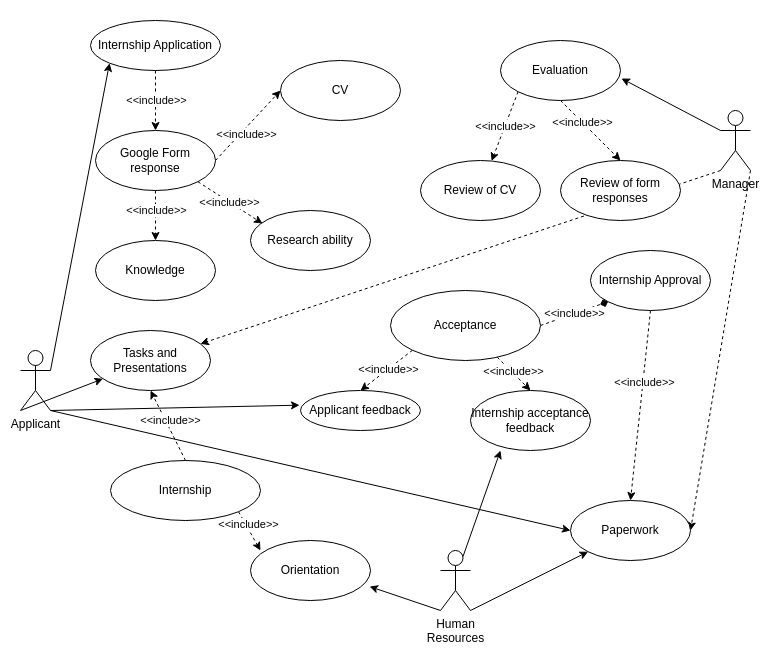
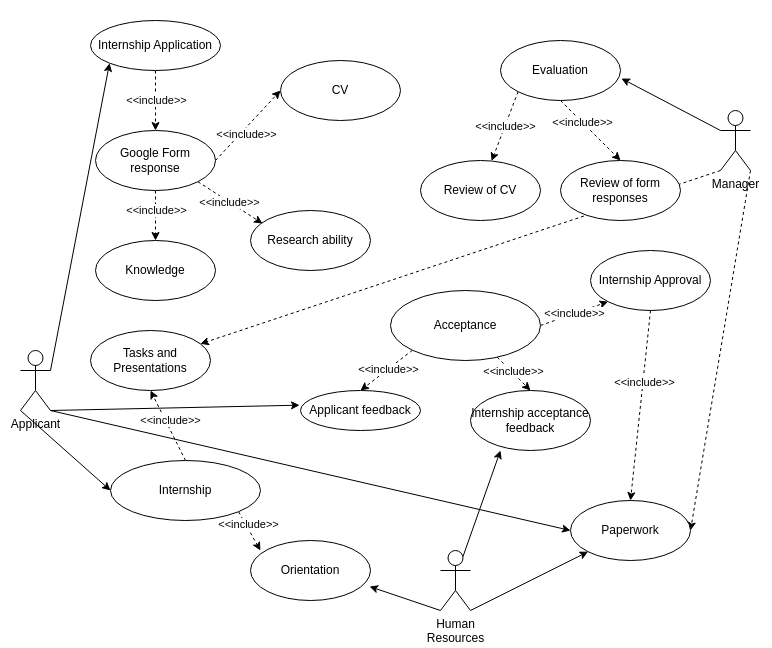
(600, 305) -> (600, 304)
(60, 395) -> (64, 449)
